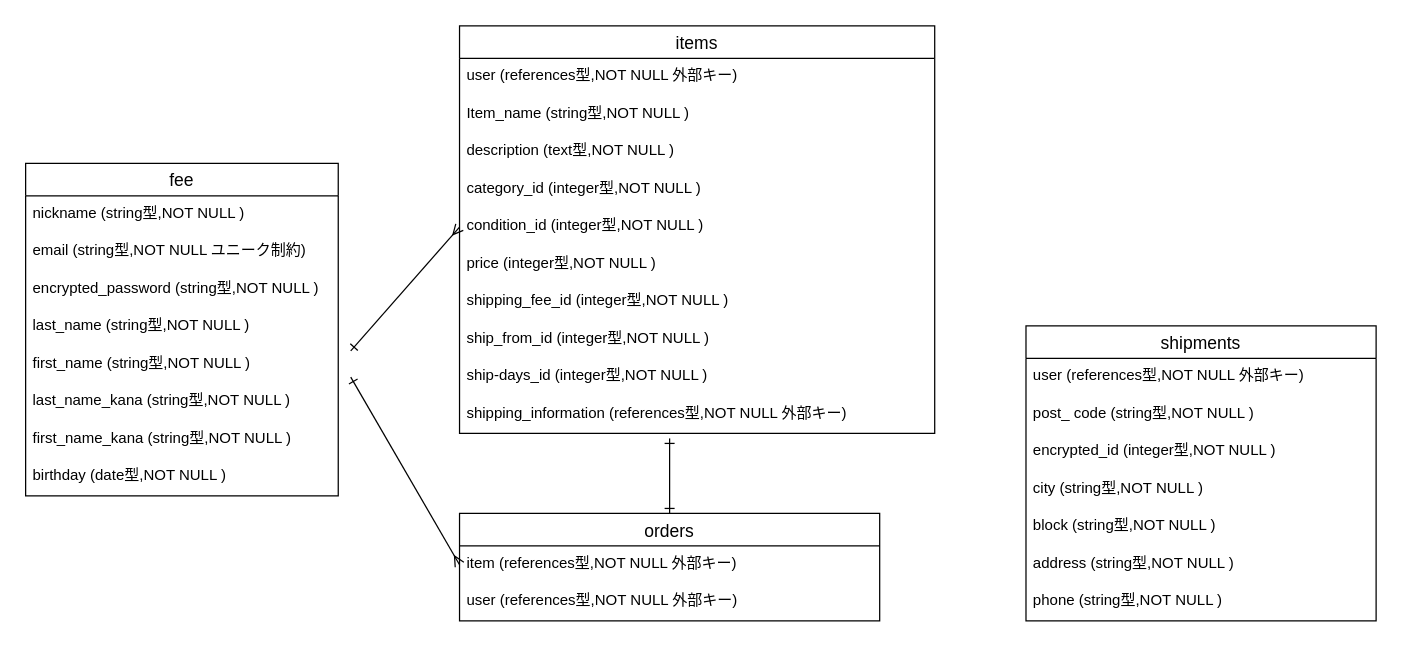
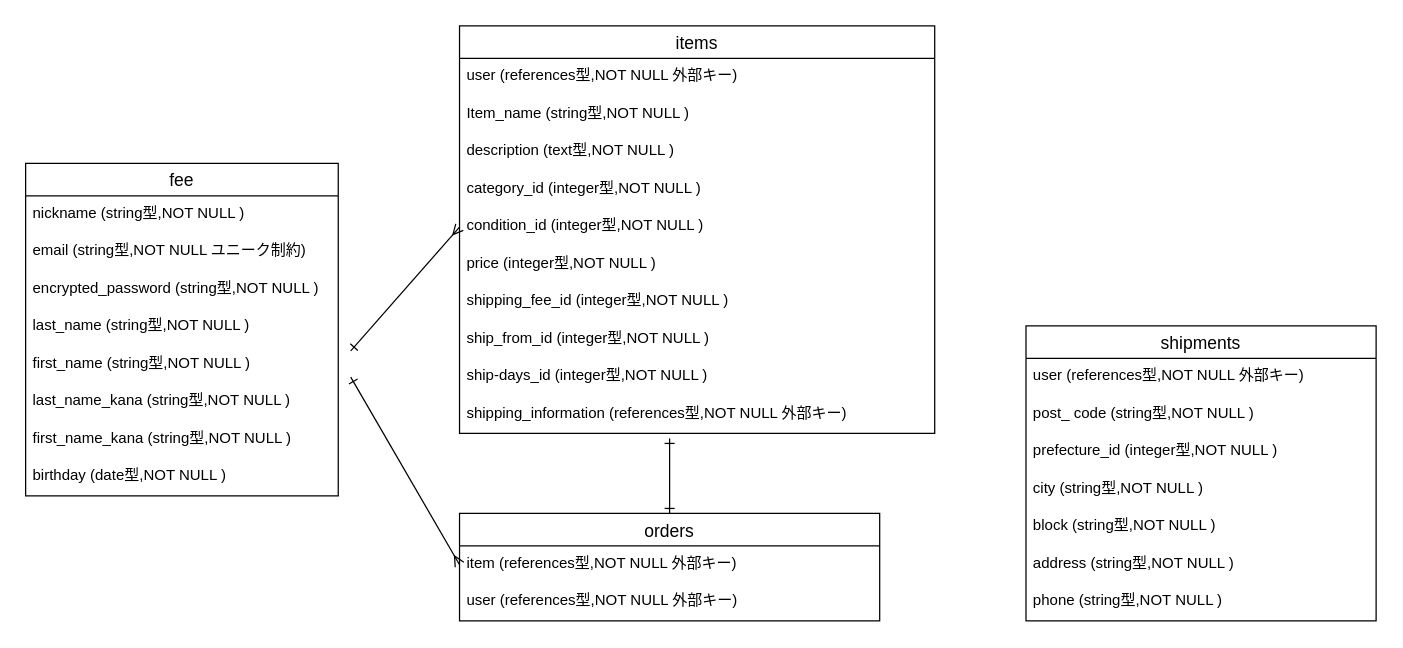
(1163, 450) -> (1167, 450)
